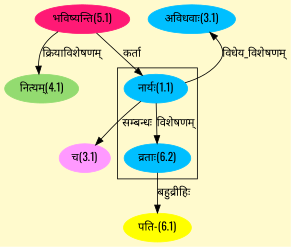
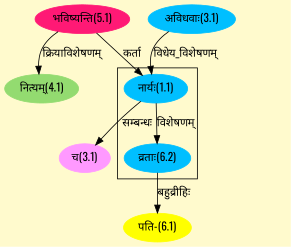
(214, 67) -> (154, 46)
